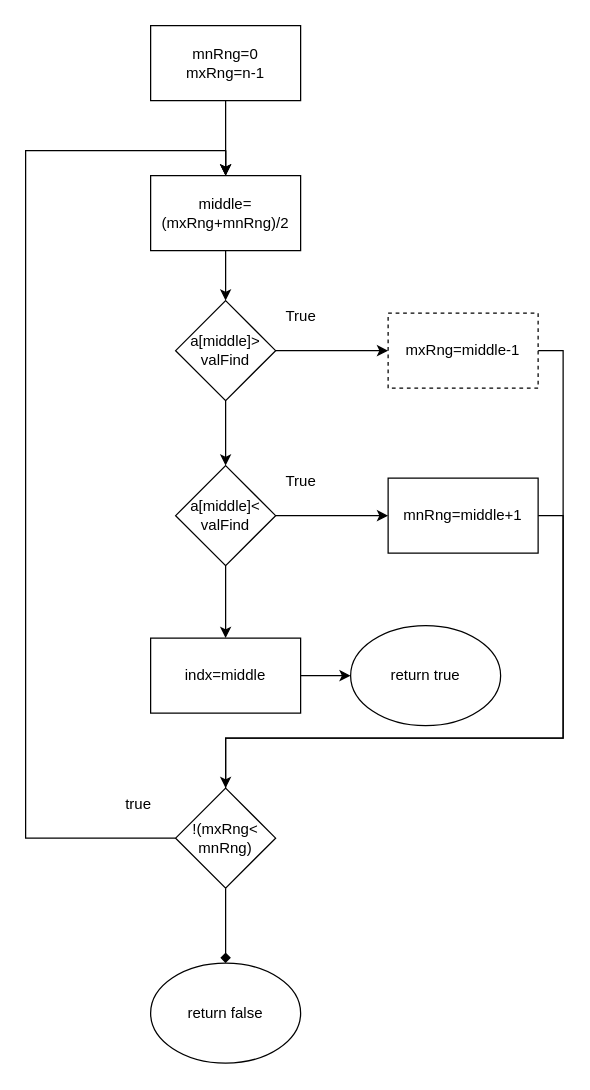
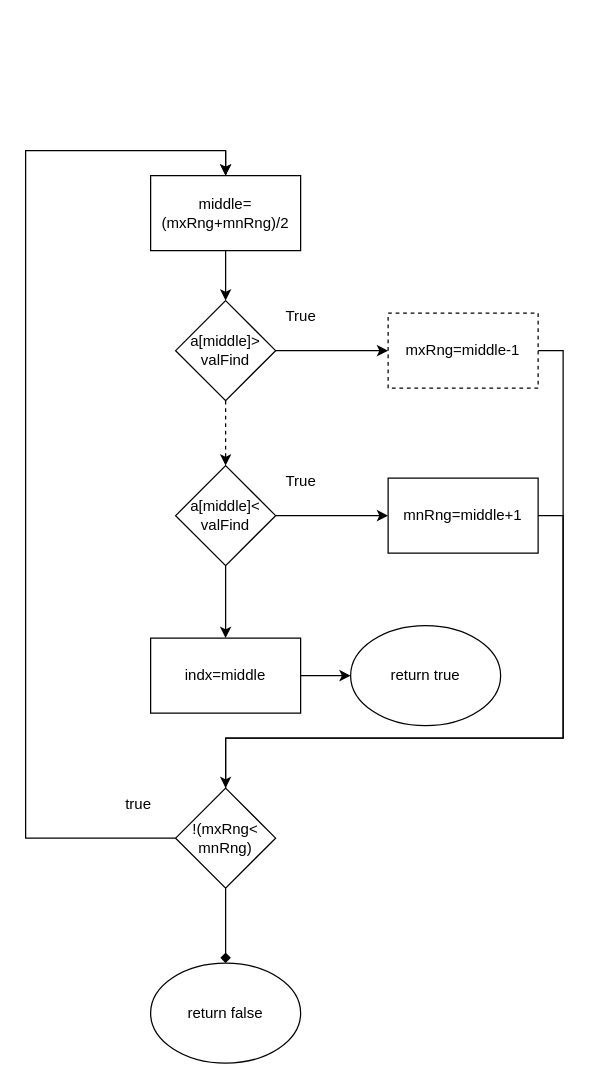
(226, 63) -> none
(226, 125) -> none
(226, 428) -> (226, 428)
